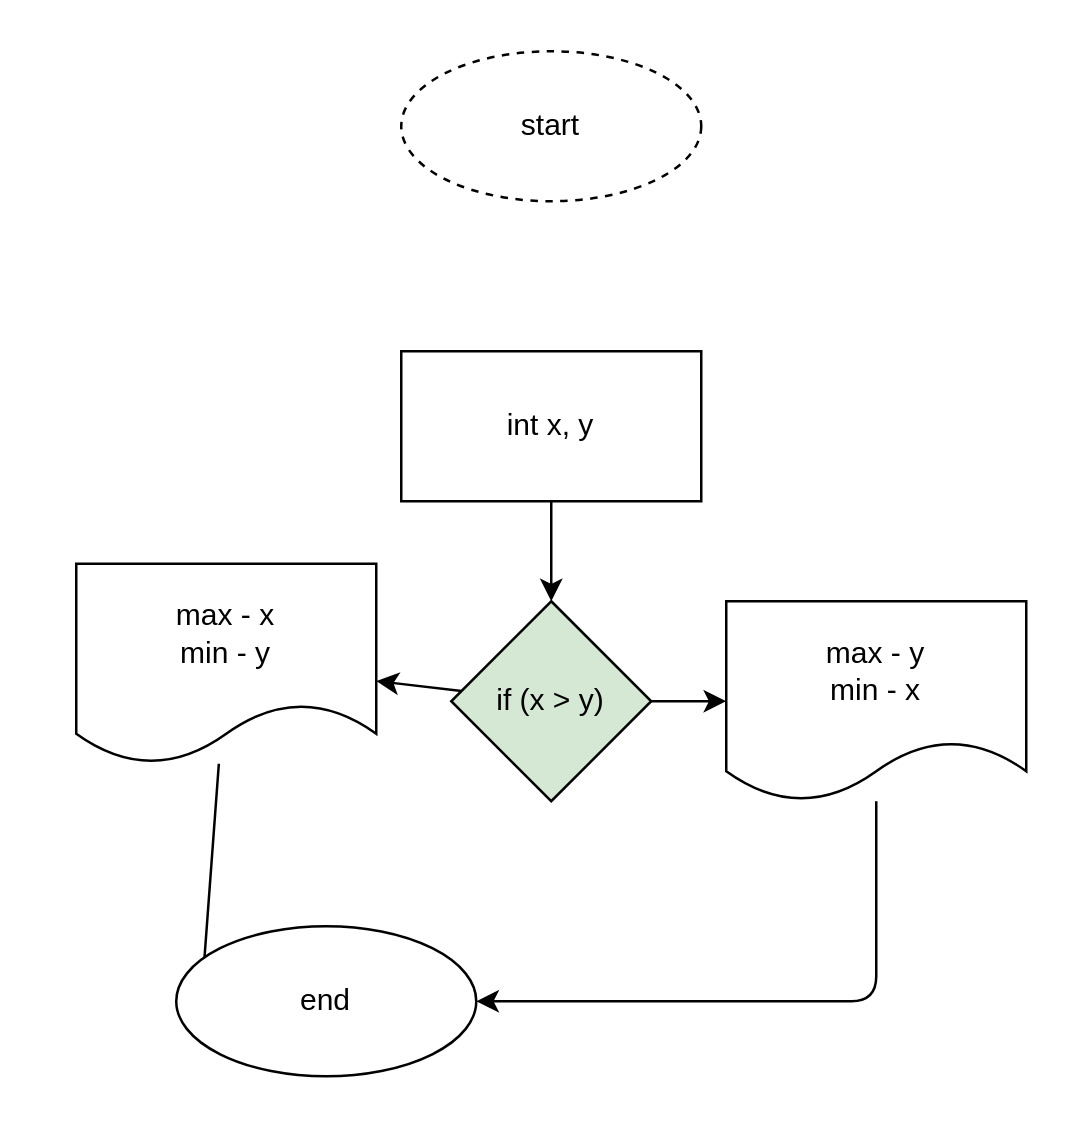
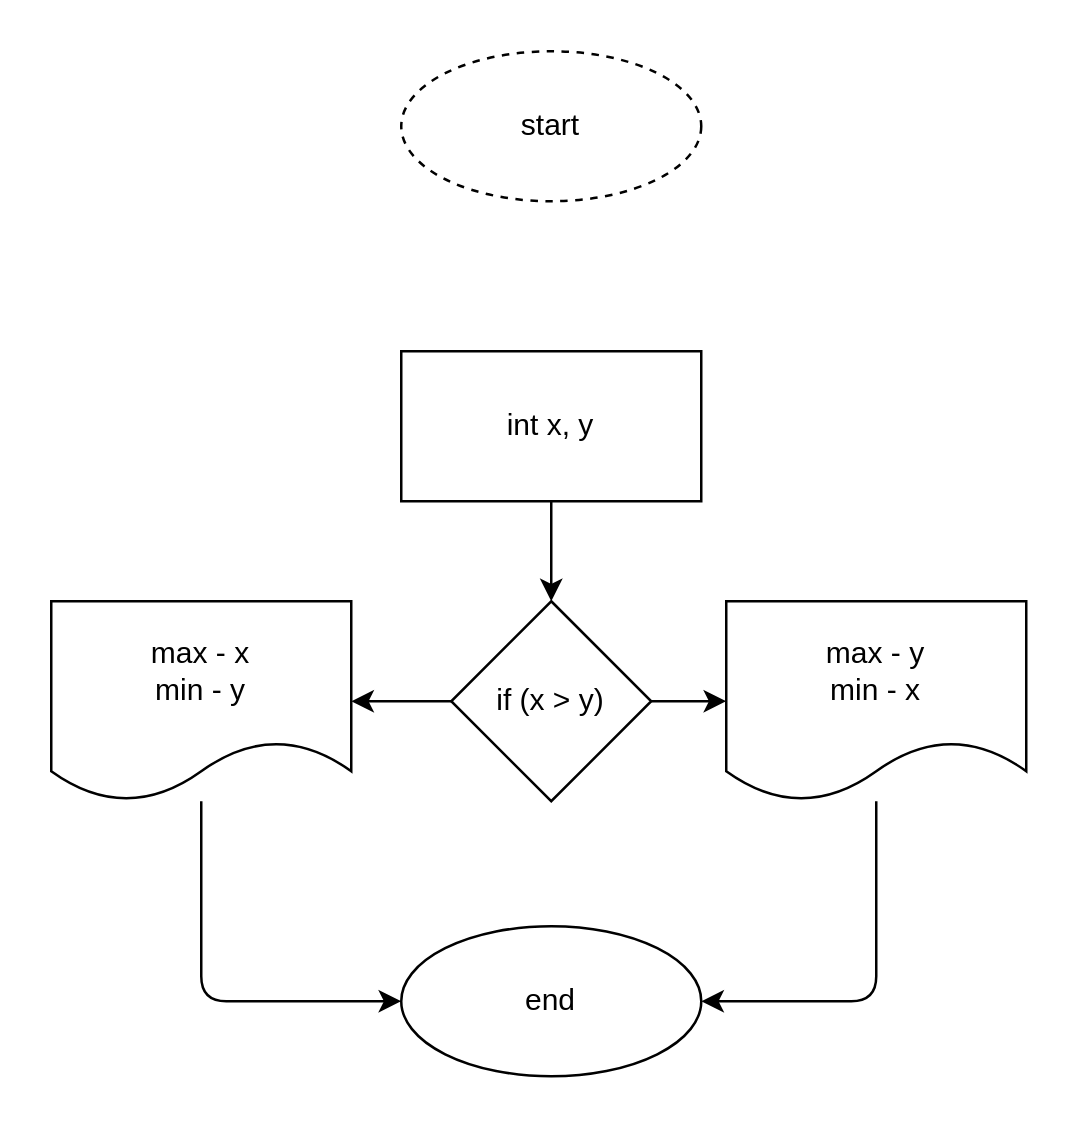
(226, 664) -> (201, 701)
(551, 701) -> (551, 701)
(326, 1001) -> (551, 1001)
